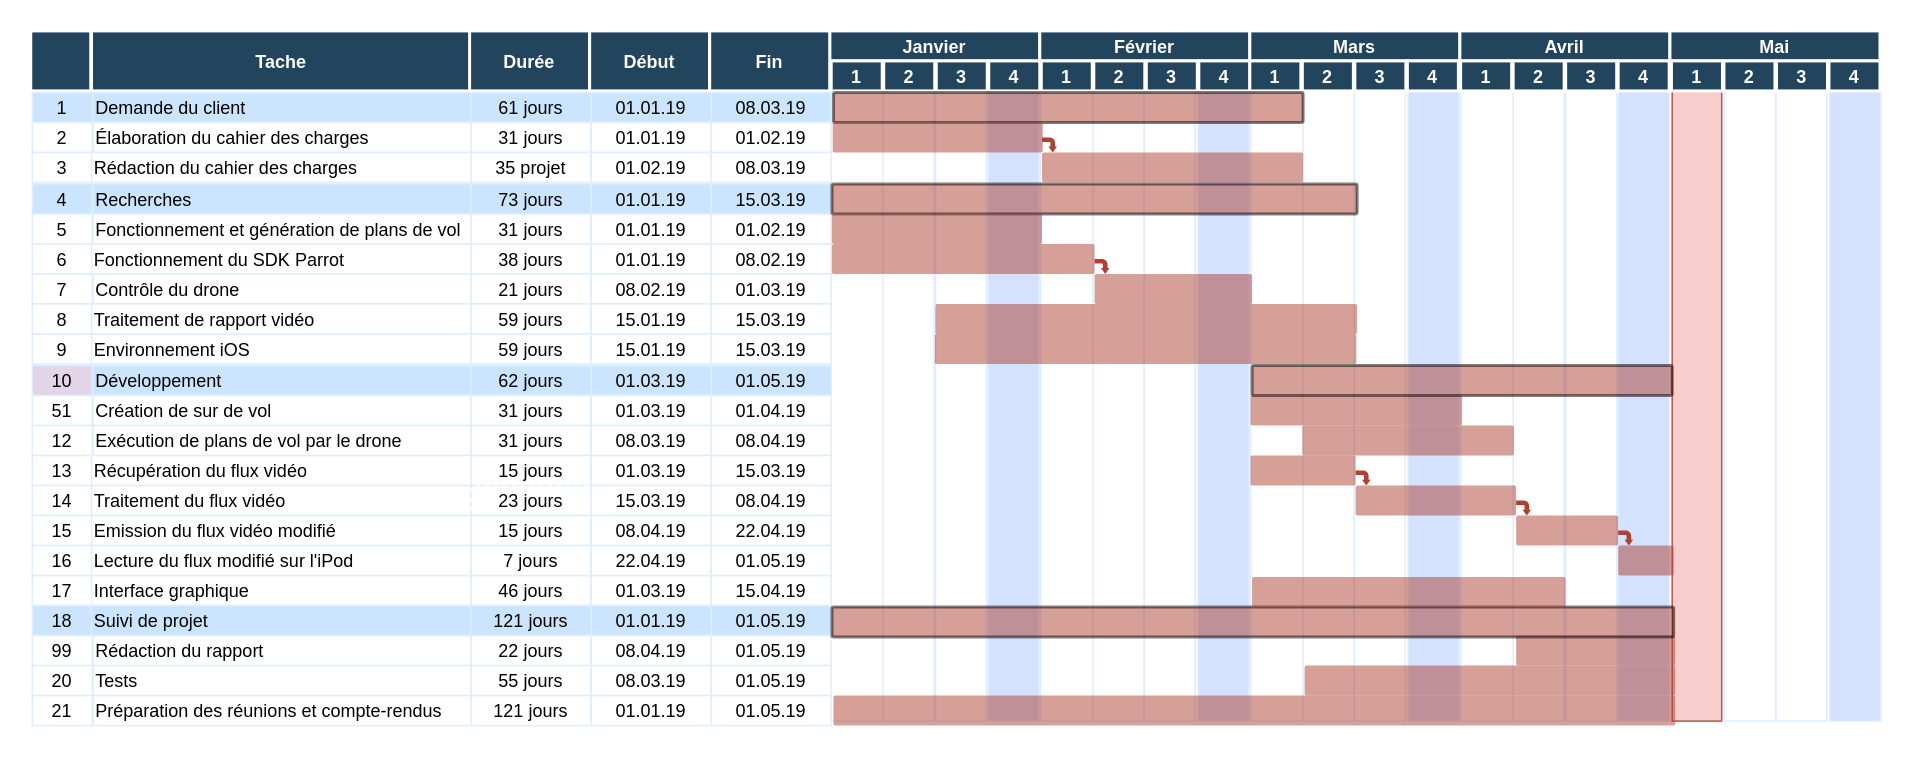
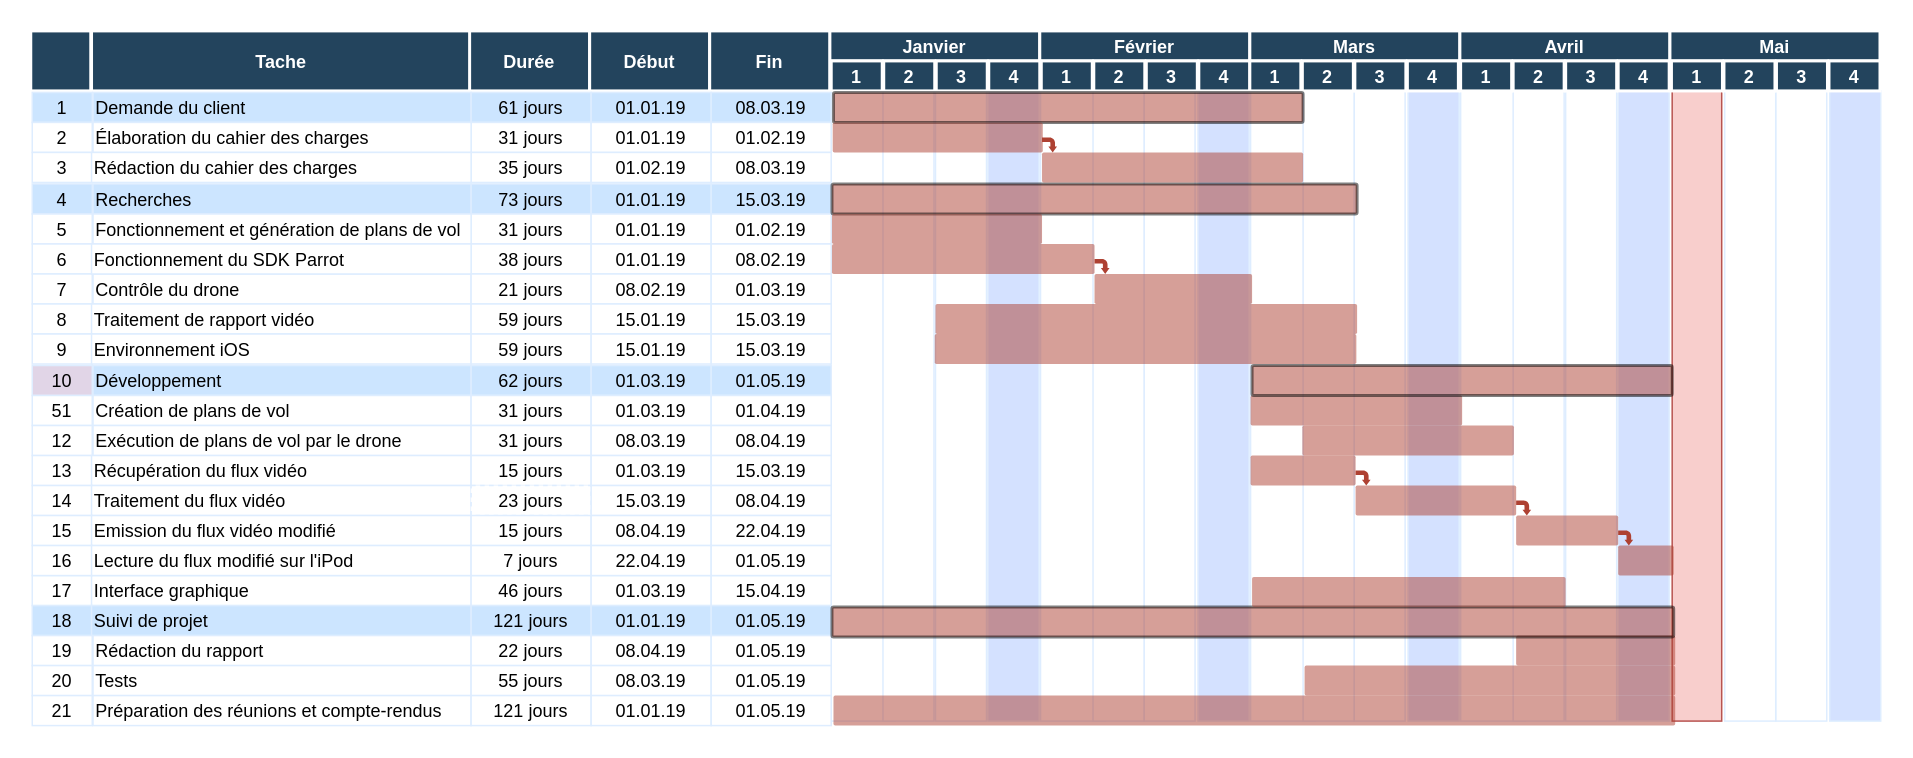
(530, 168) -> (530, 168)
(192, 411) -> (200, 411)
(62, 651) -> (62, 651)
